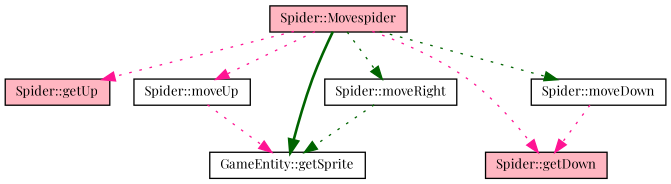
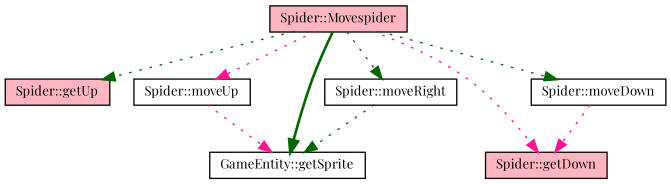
(204, 54) -> (204, 54)
